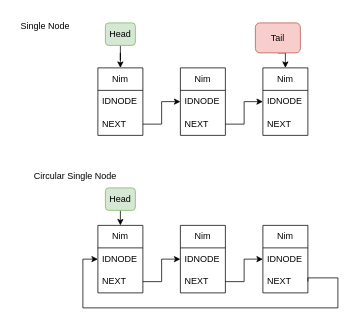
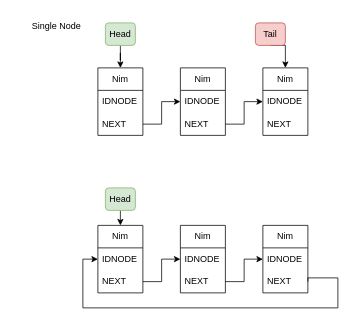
(45, 27) -> (57, 27)
(278, 38) -> (270, 34)
(75, 177) -> none
